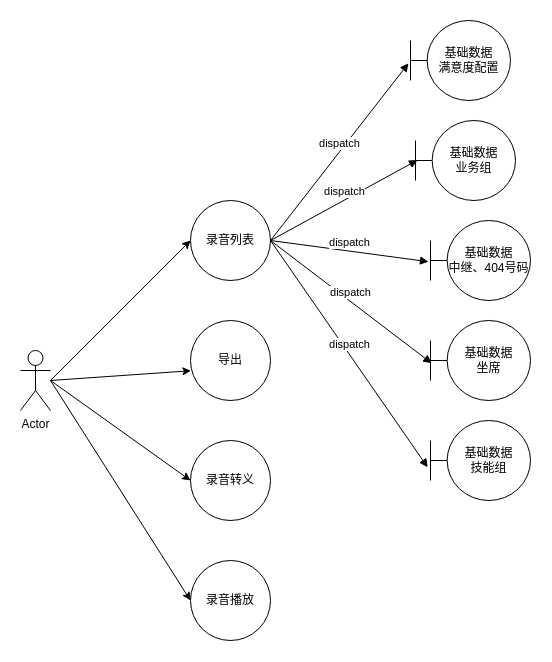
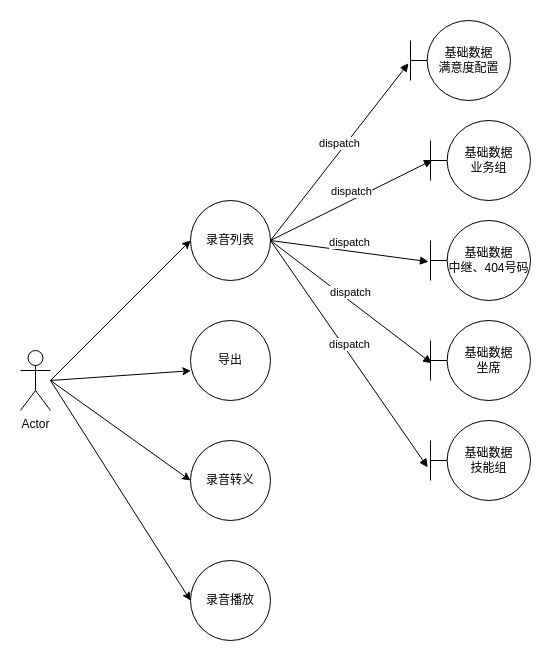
(466, 161) -> (481, 161)
